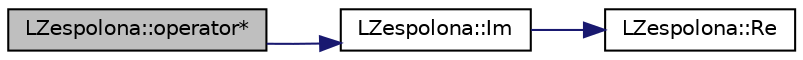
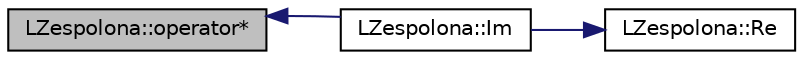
(293, 44) -> (314, 16)
